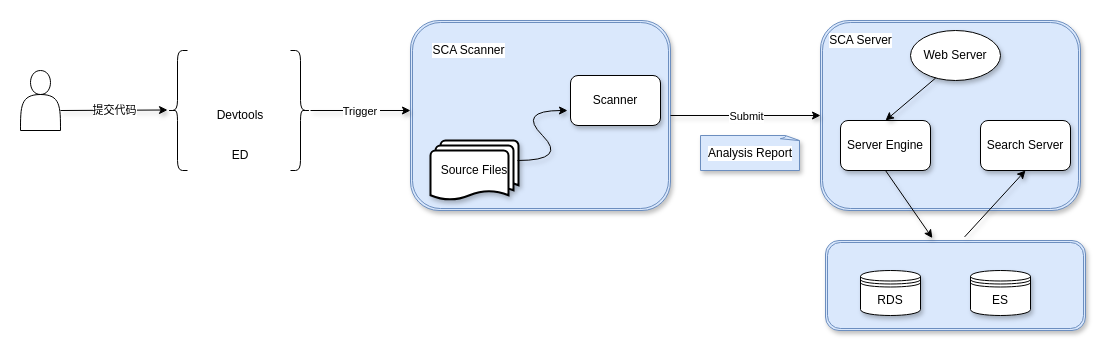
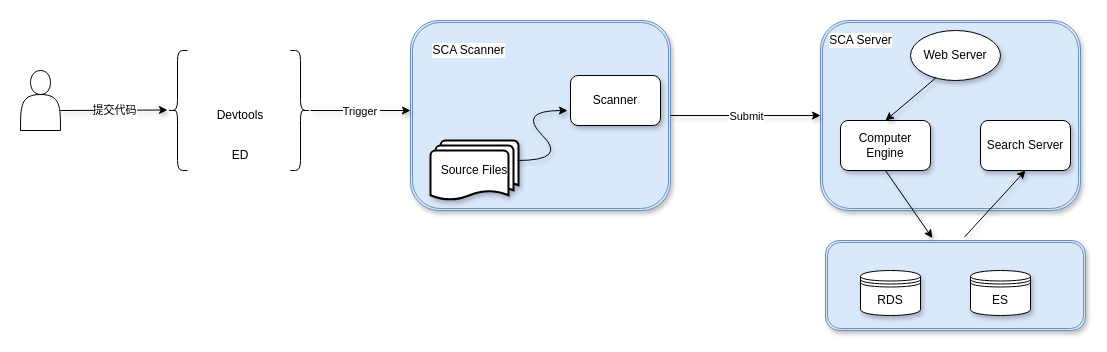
(886, 146) -> (886, 146)
(751, 153) -> none
